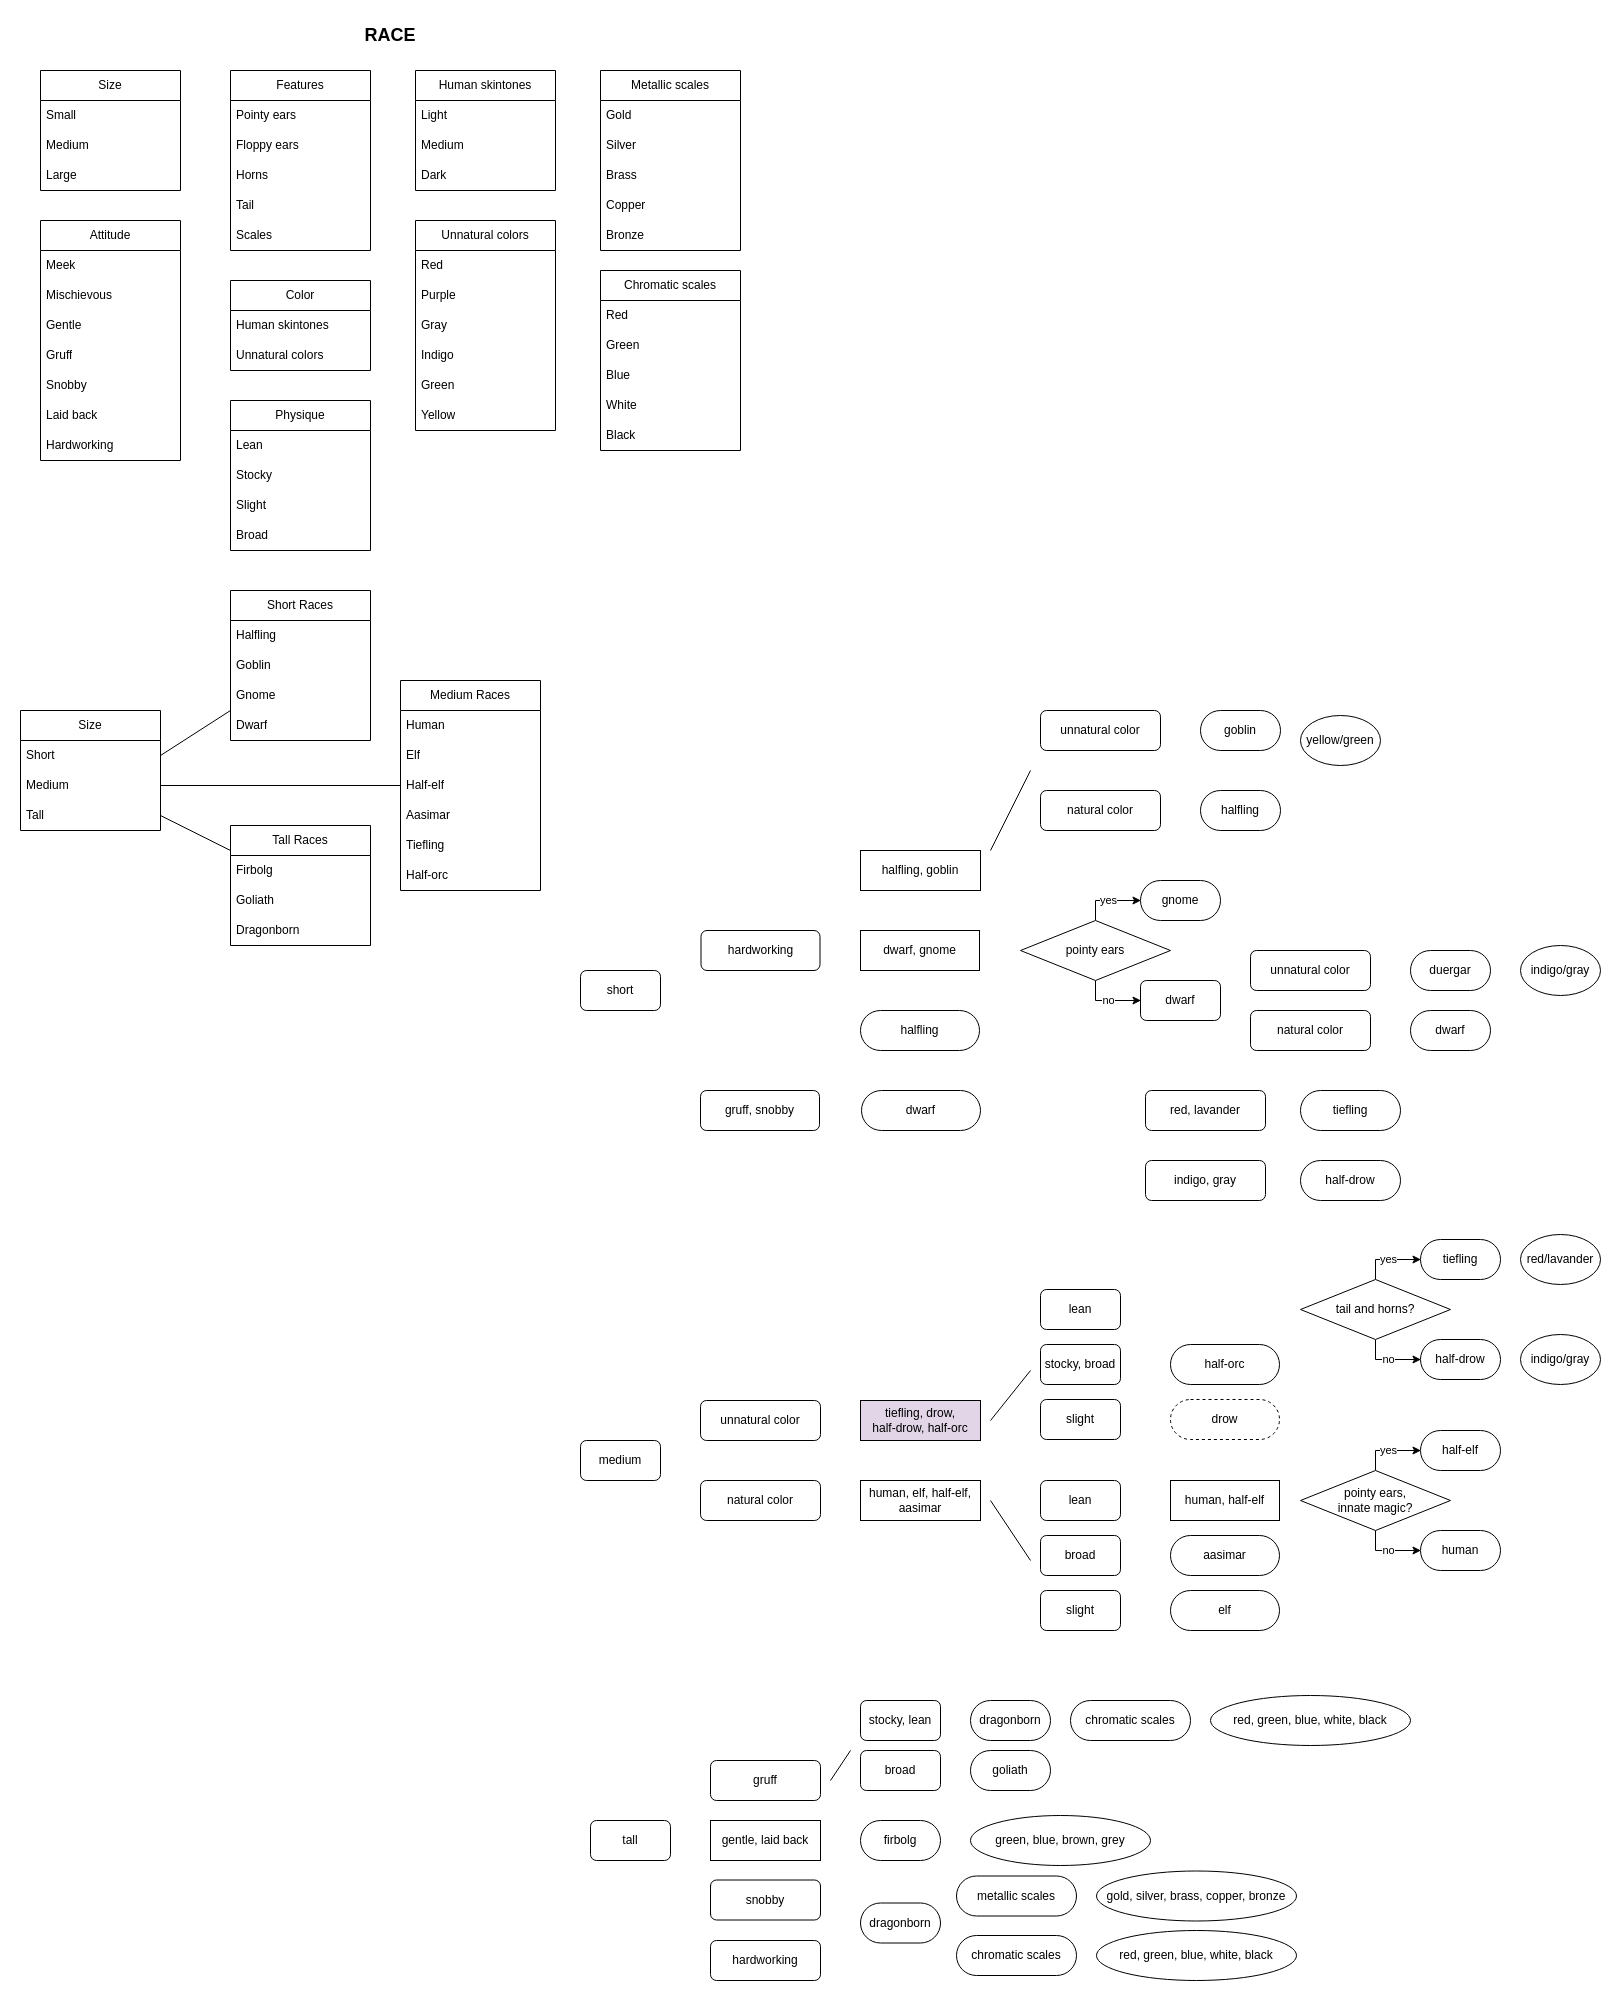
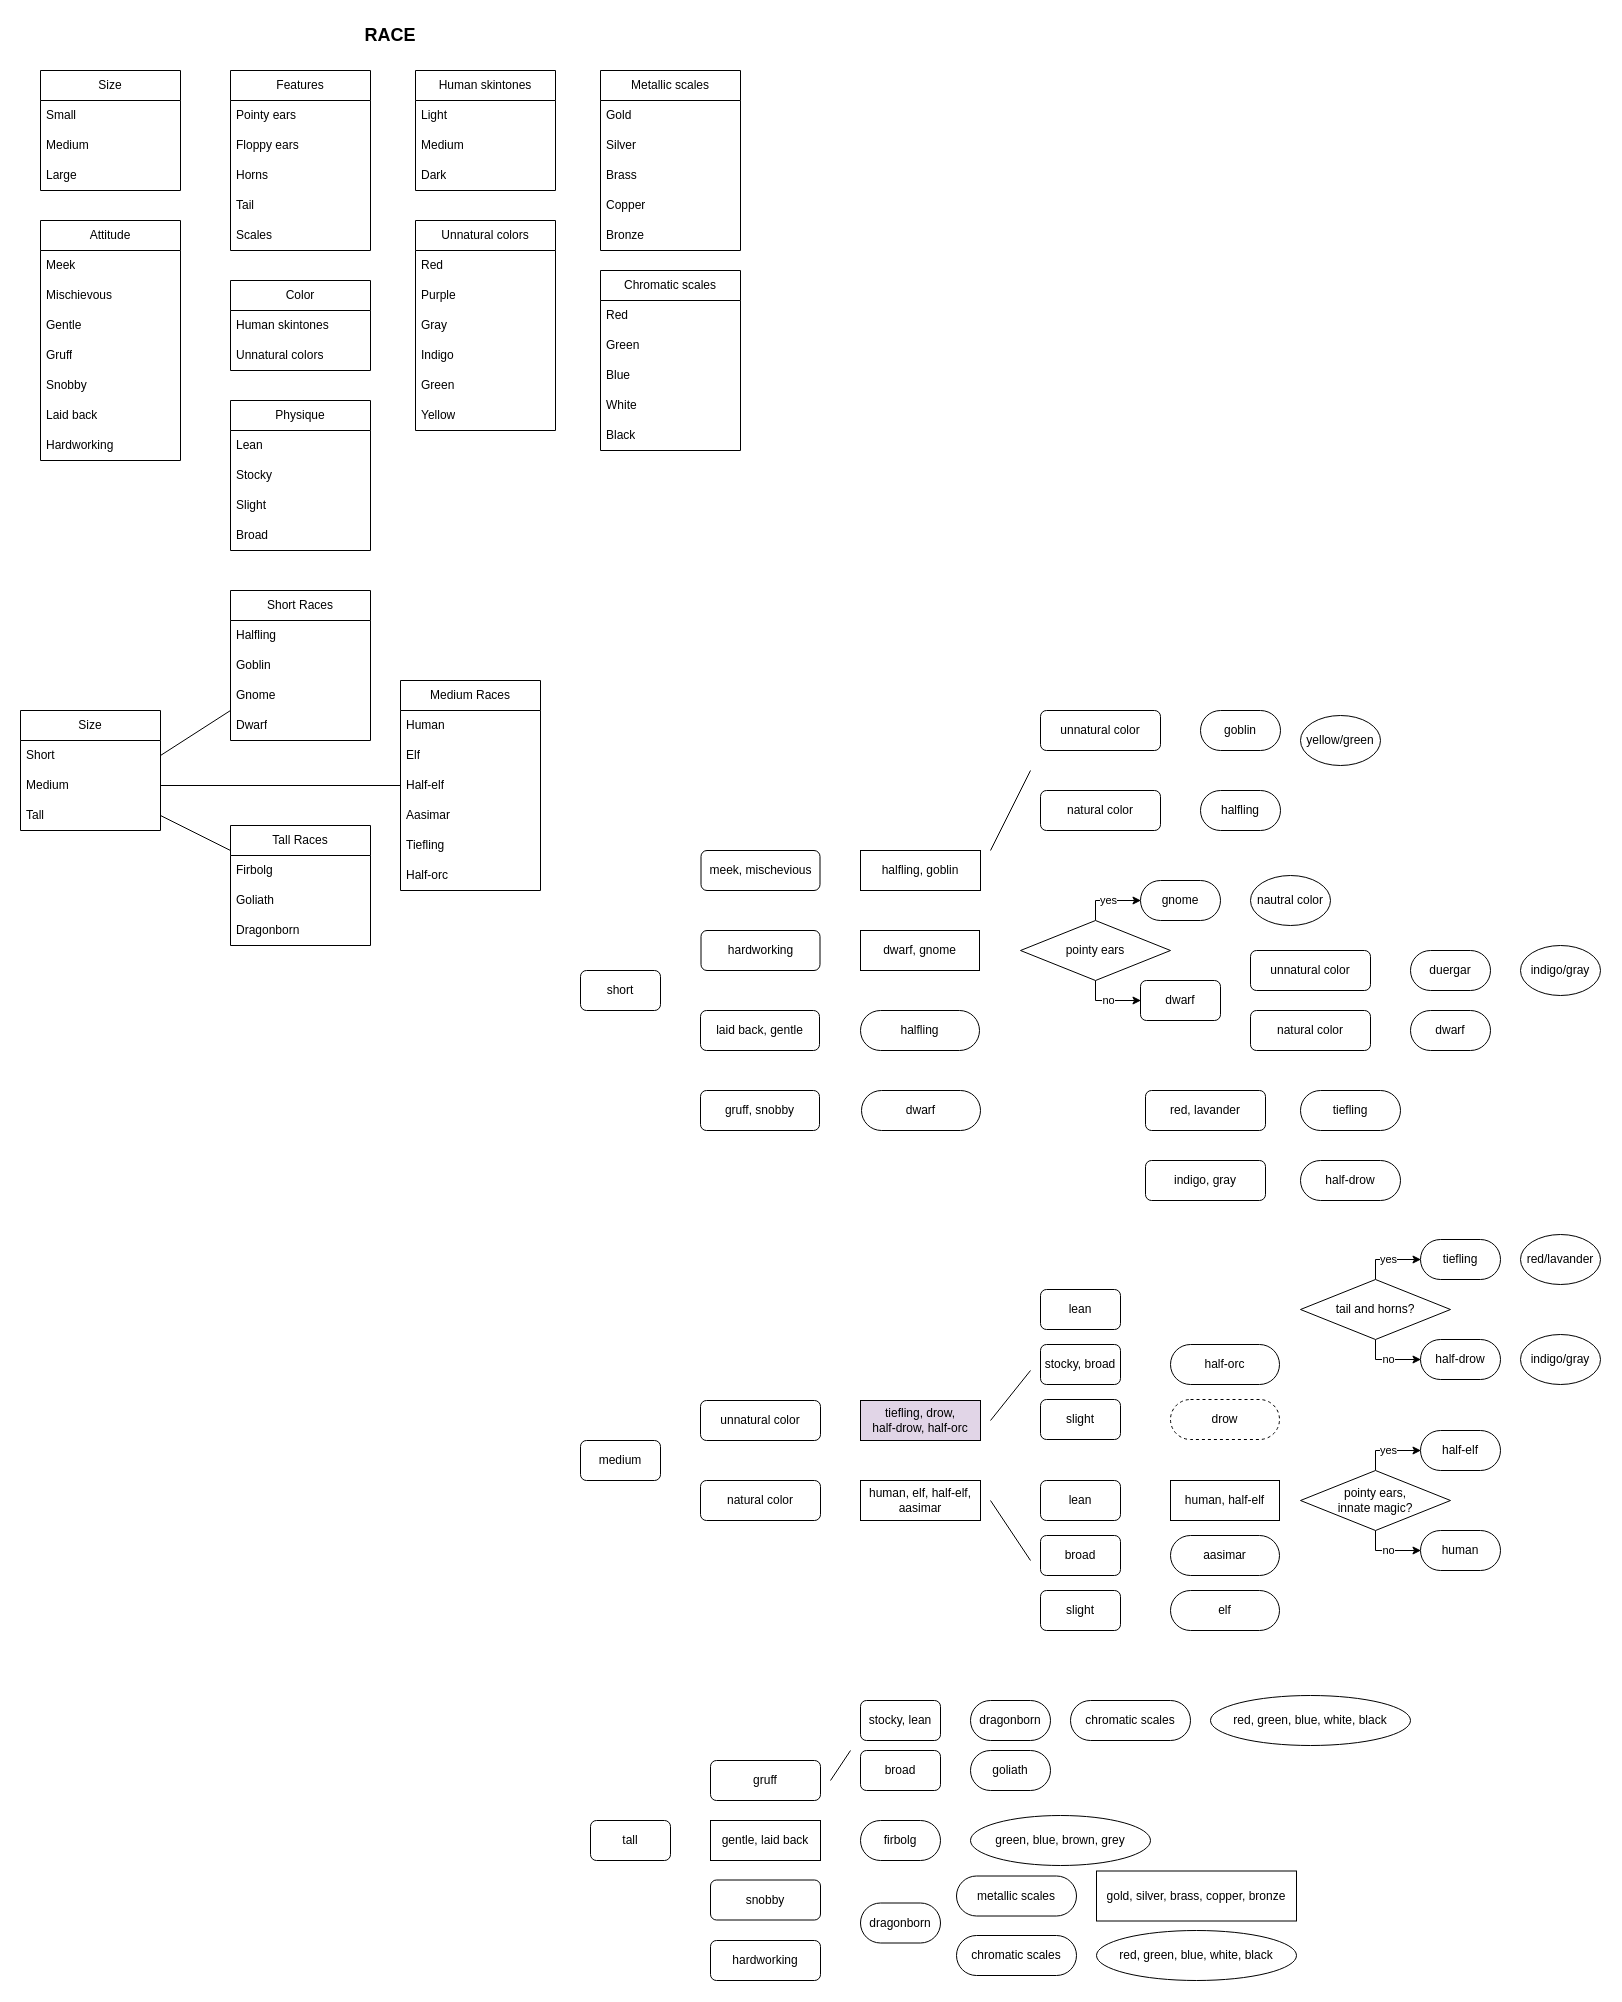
none -> (761, 871)
none -> (1291, 901)
none -> (760, 1031)
(1197, 1896) -> (1197, 1896)
